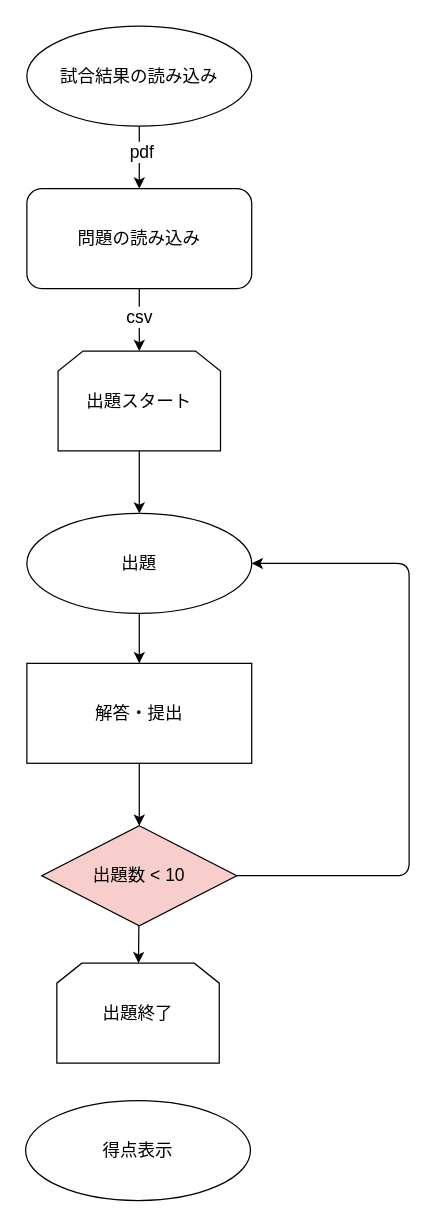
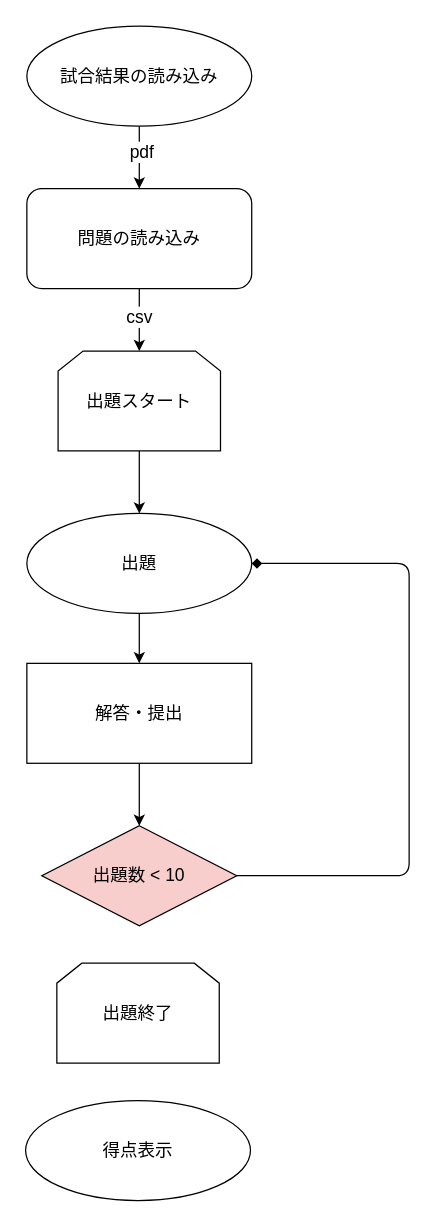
(262, 563) -> (263, 563)
(139, 940) -> none
